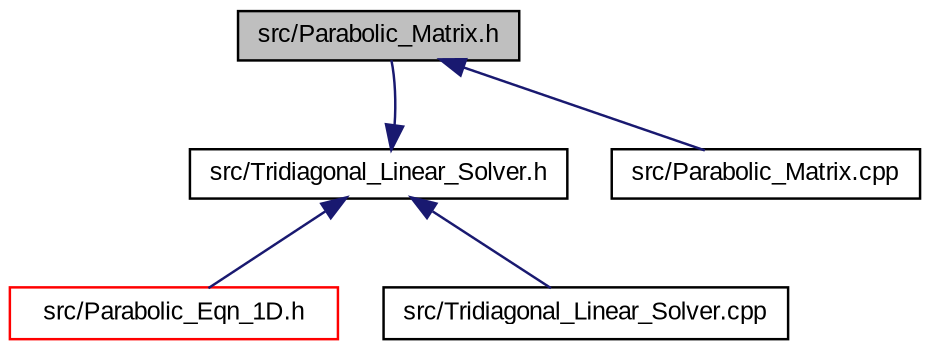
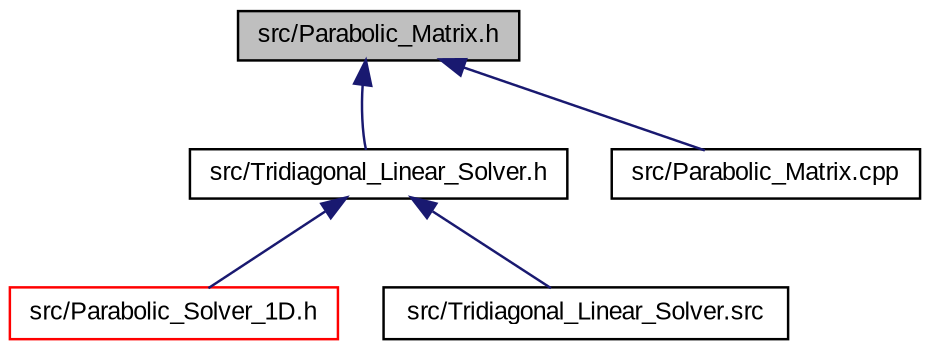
(395, 93) -> (362, 117)
(174, 313) -> (174, 313)
(586, 313) -> (586, 313)
